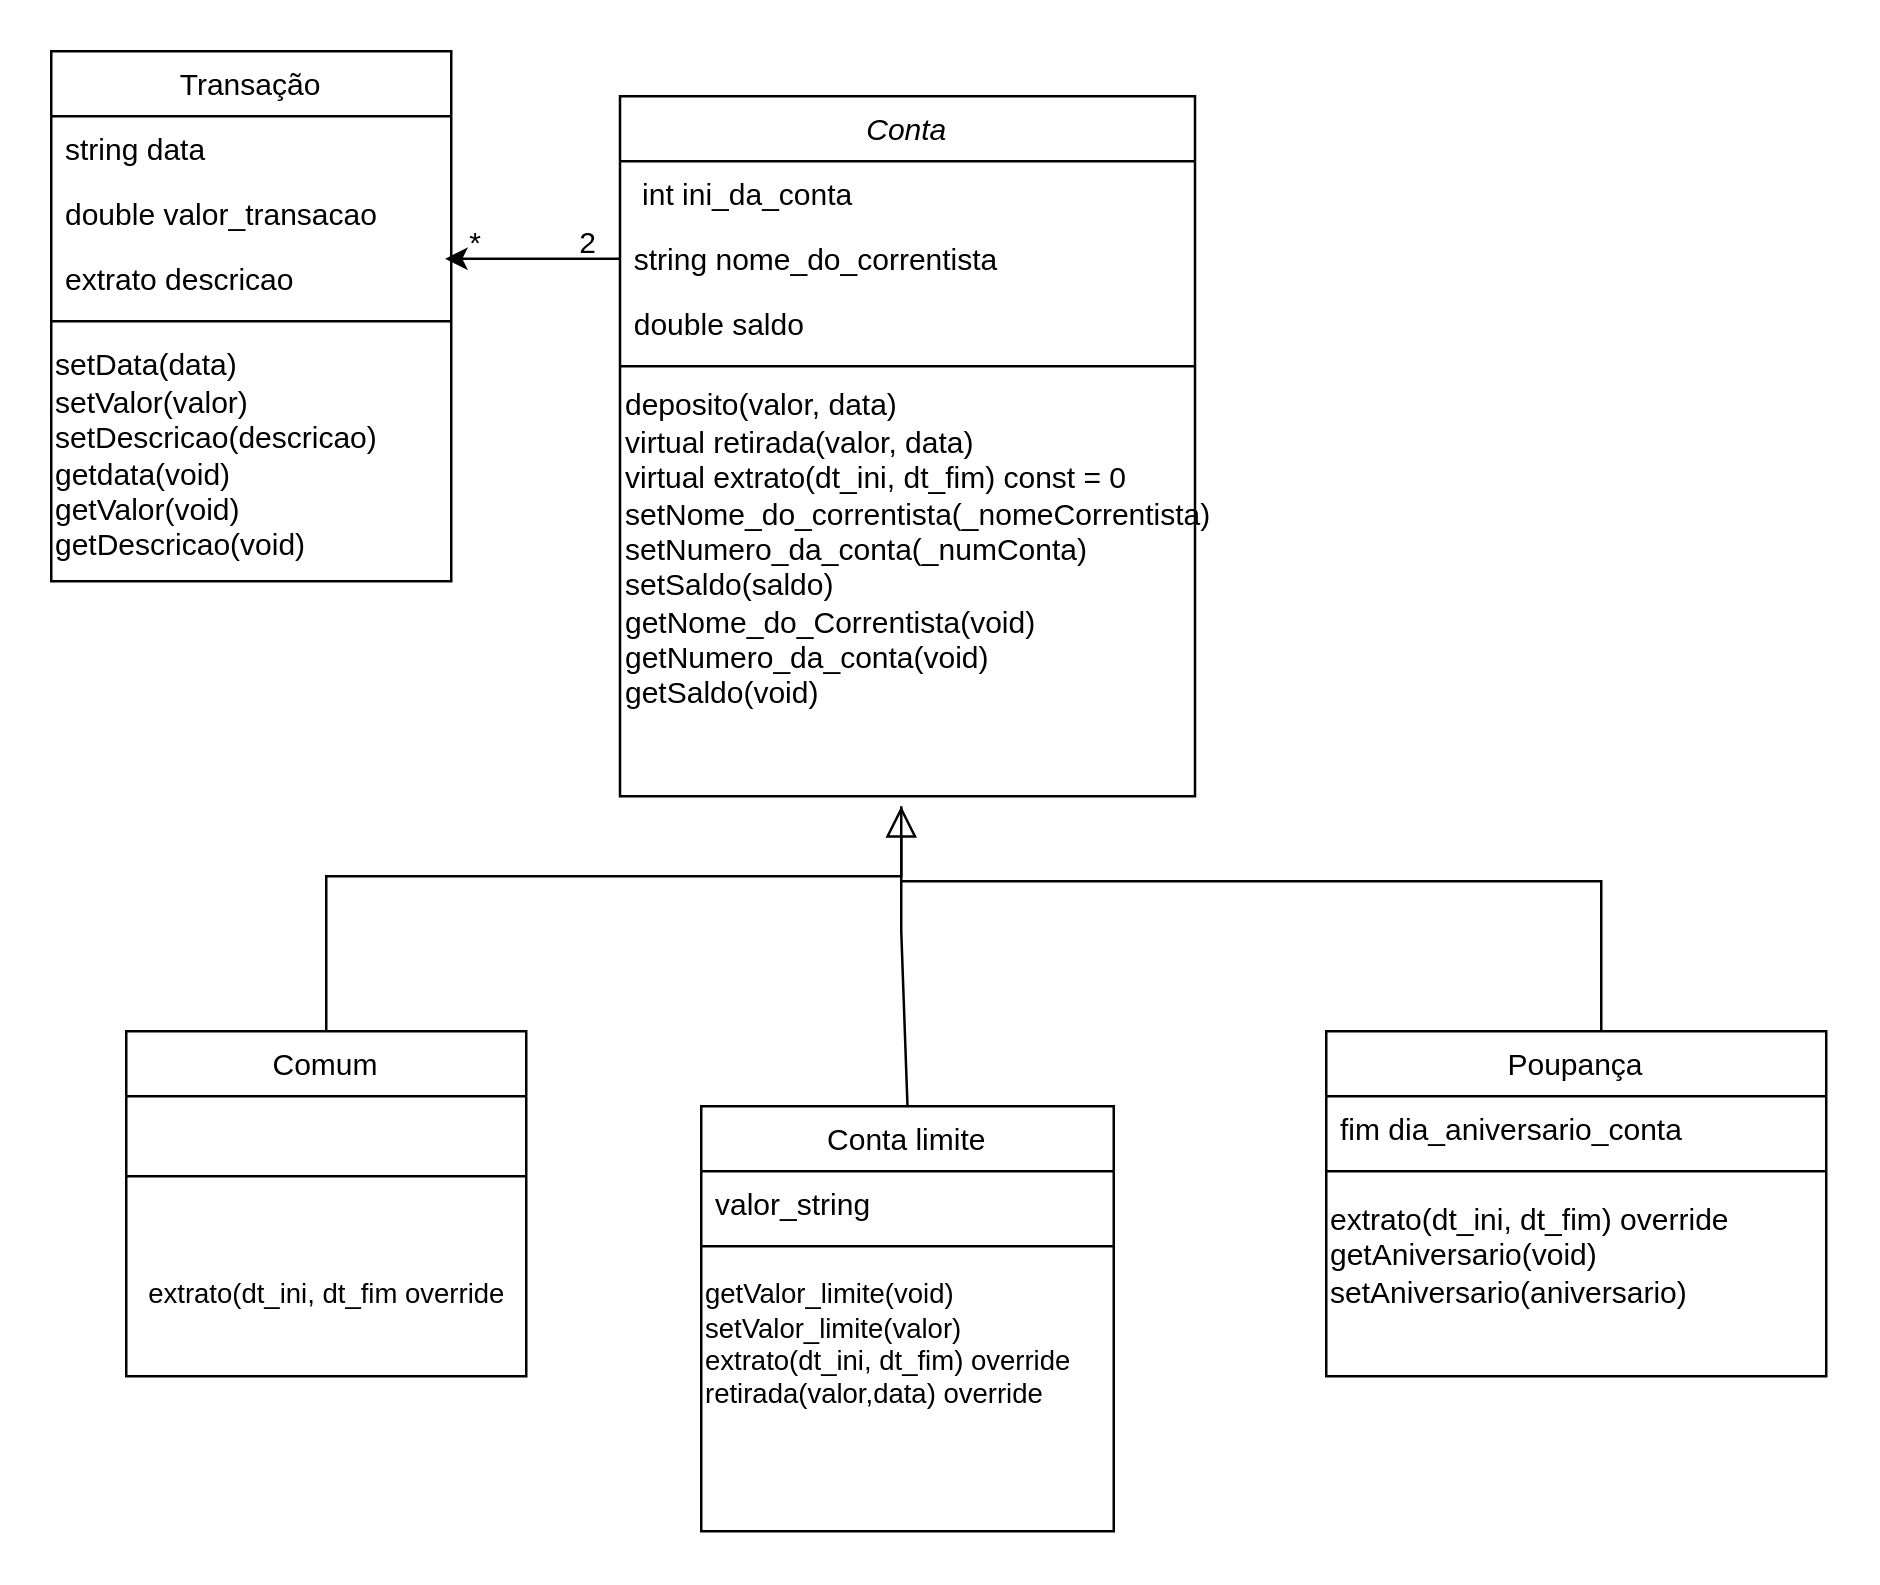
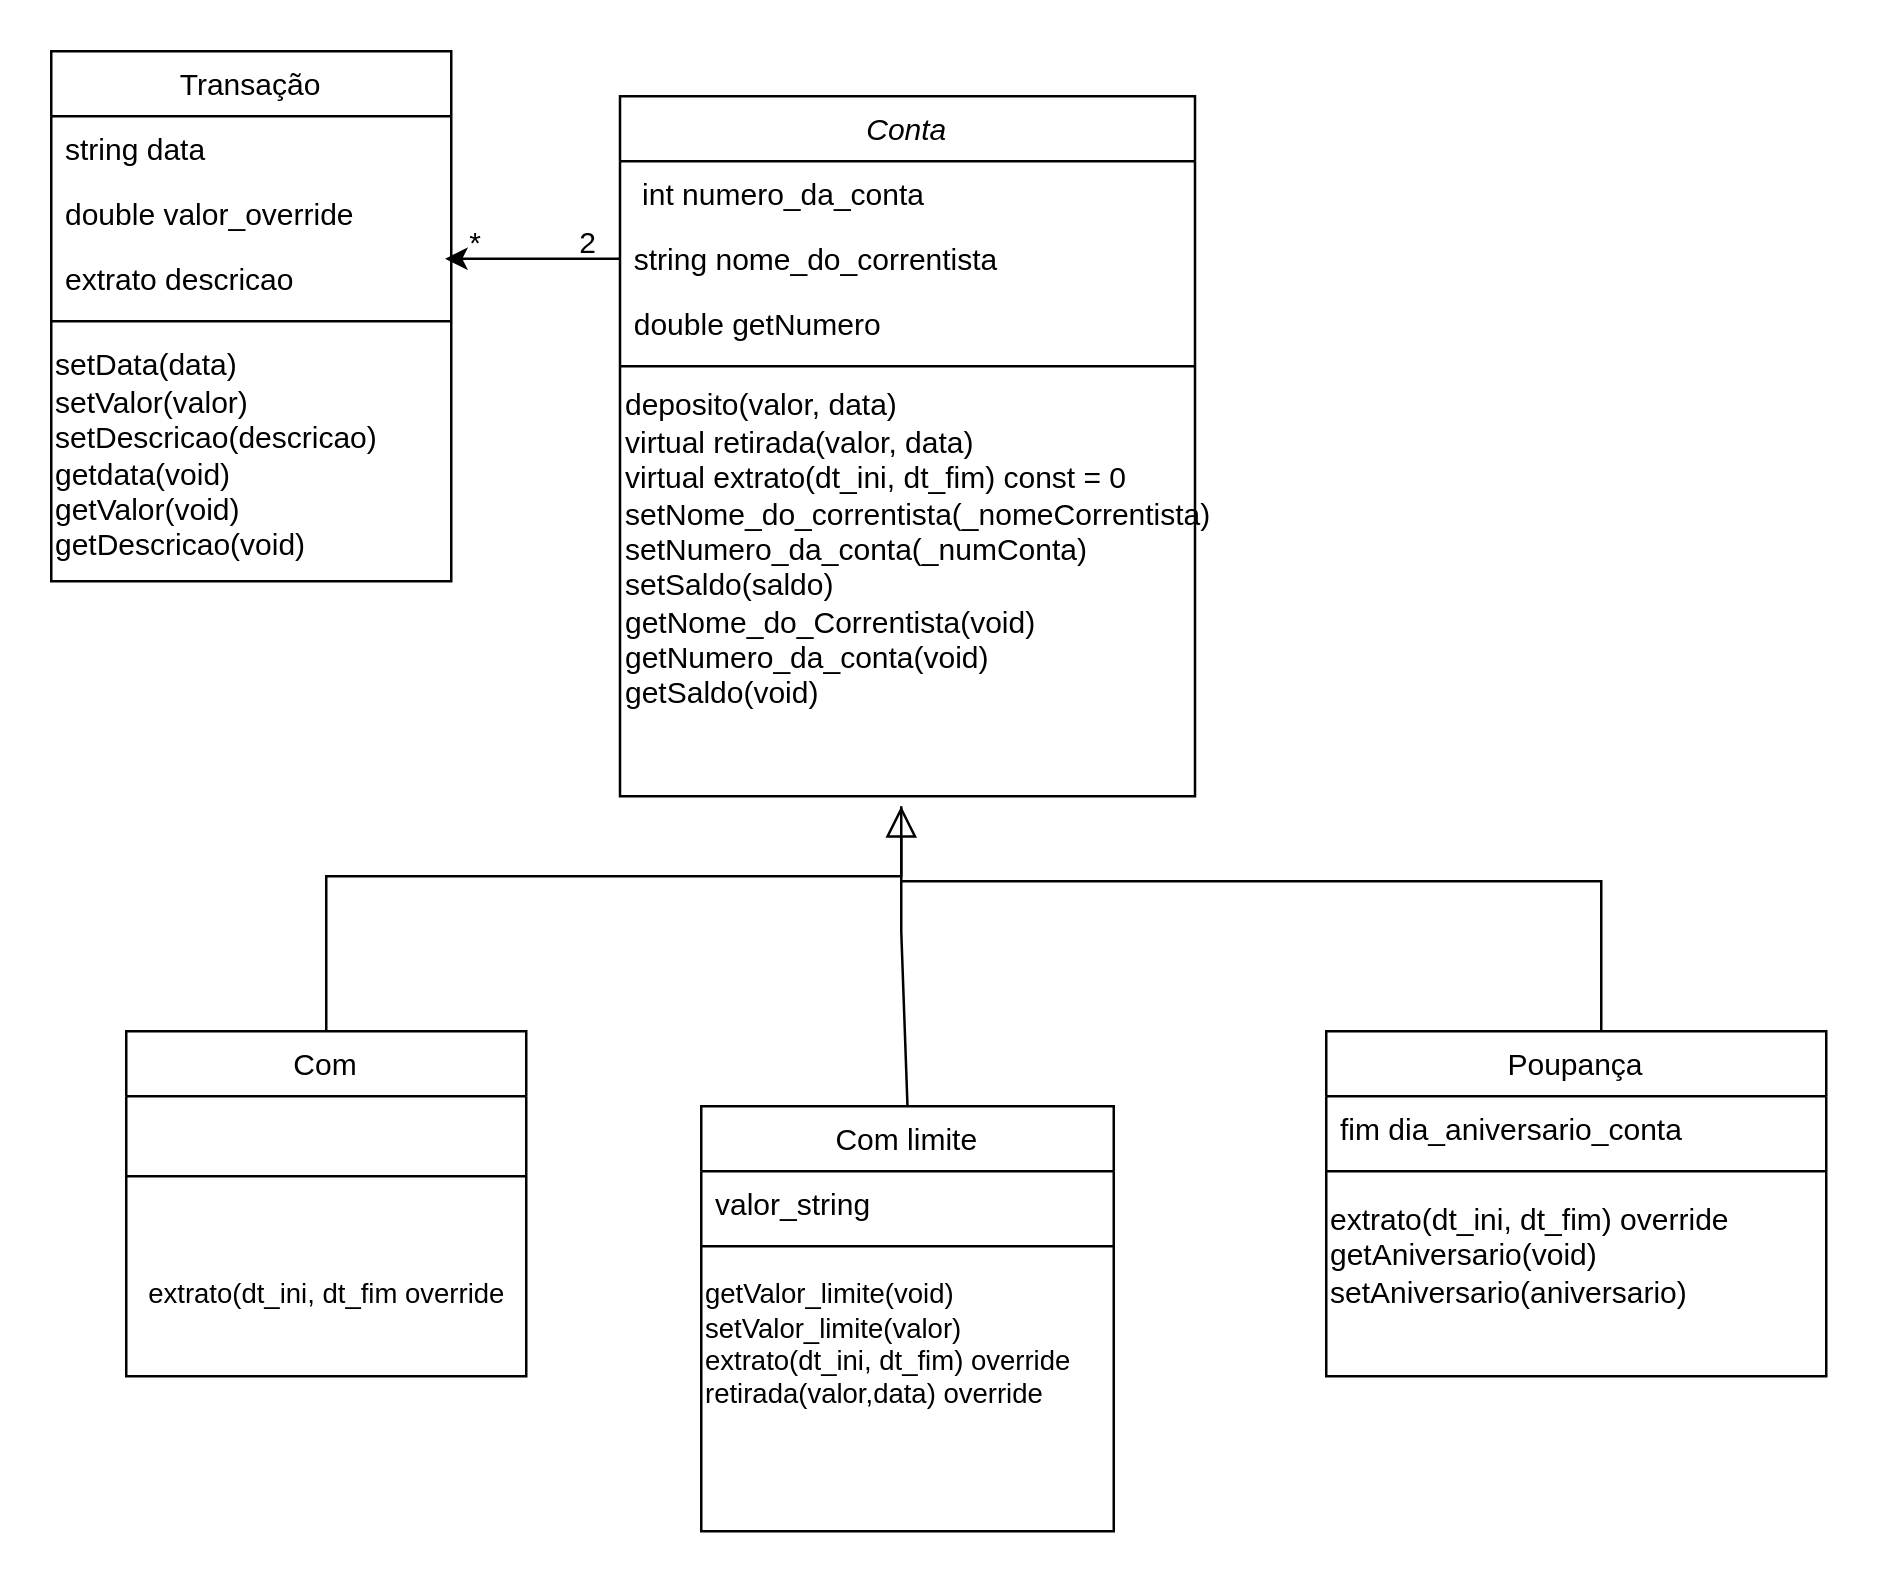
(753, 195) -> (786, 195)
(238, 215) -> (226, 215)
(723, 325) -> (760, 325)
(325, 1065) -> (325, 1065)
(906, 1140) -> (906, 1140)
